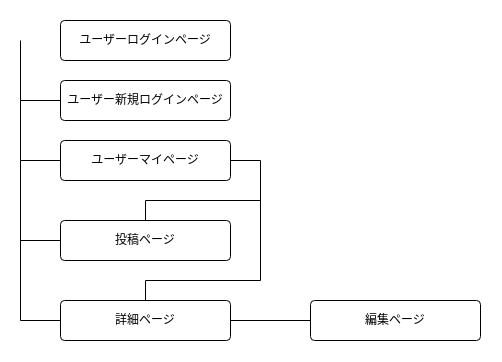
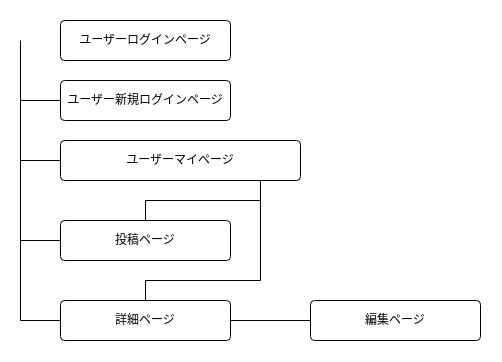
(146, 161) -> (181, 161)
